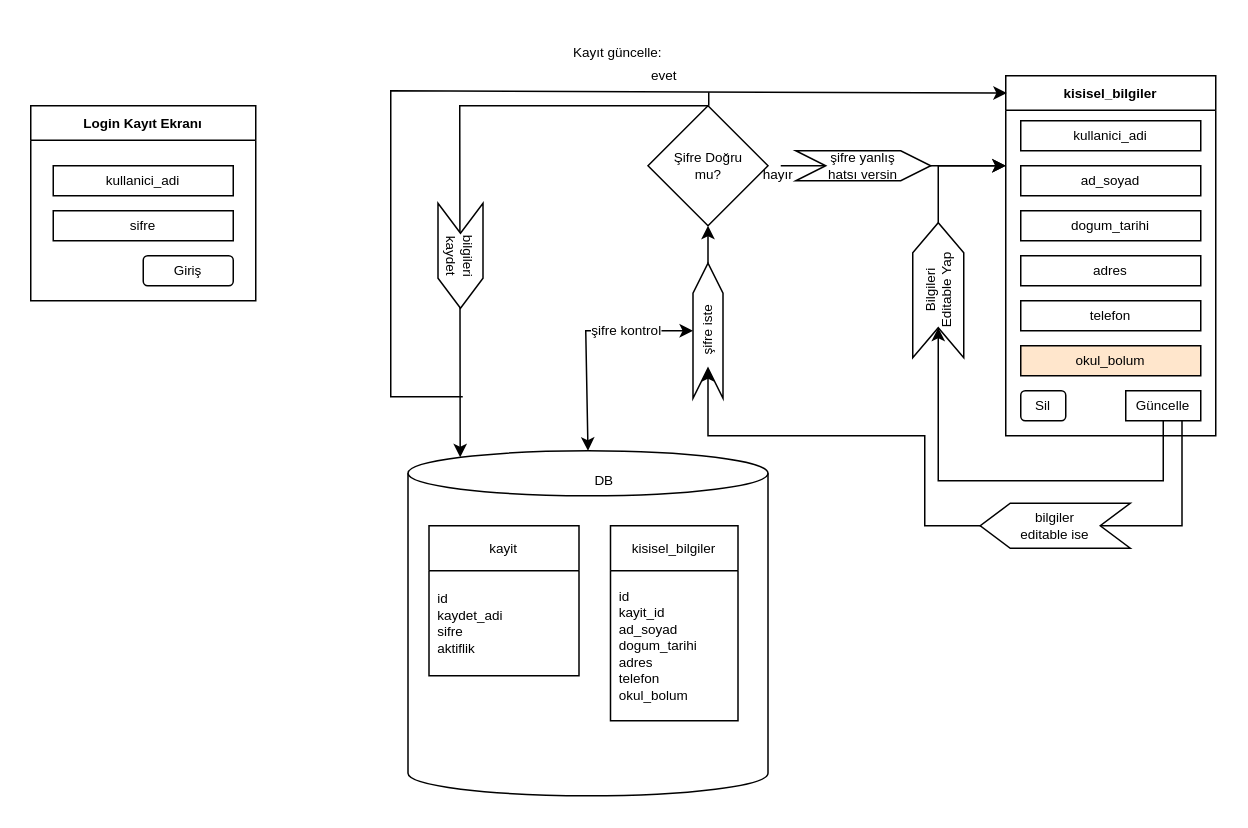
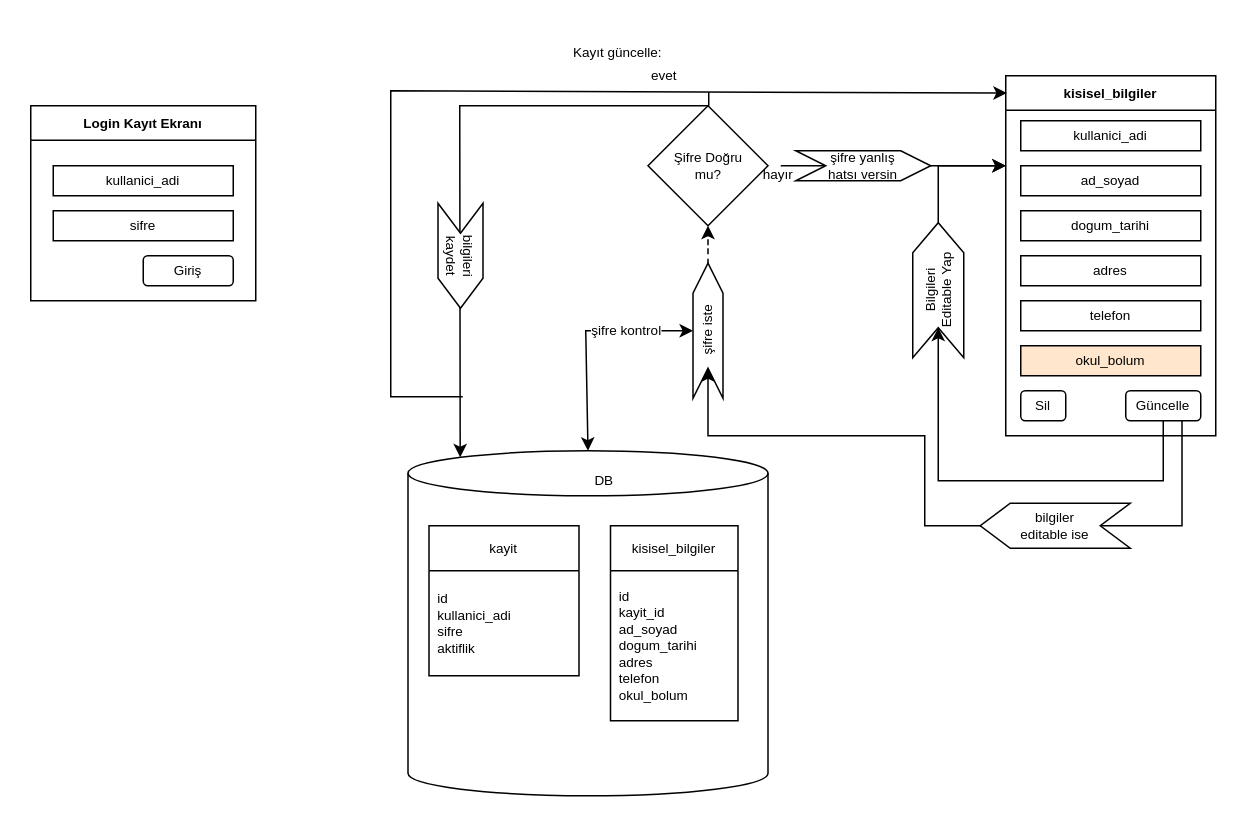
(708, 240) -> (708, 240)
(1163, 406) -> (1163, 406)
(443, 599) -> (443, 599)
